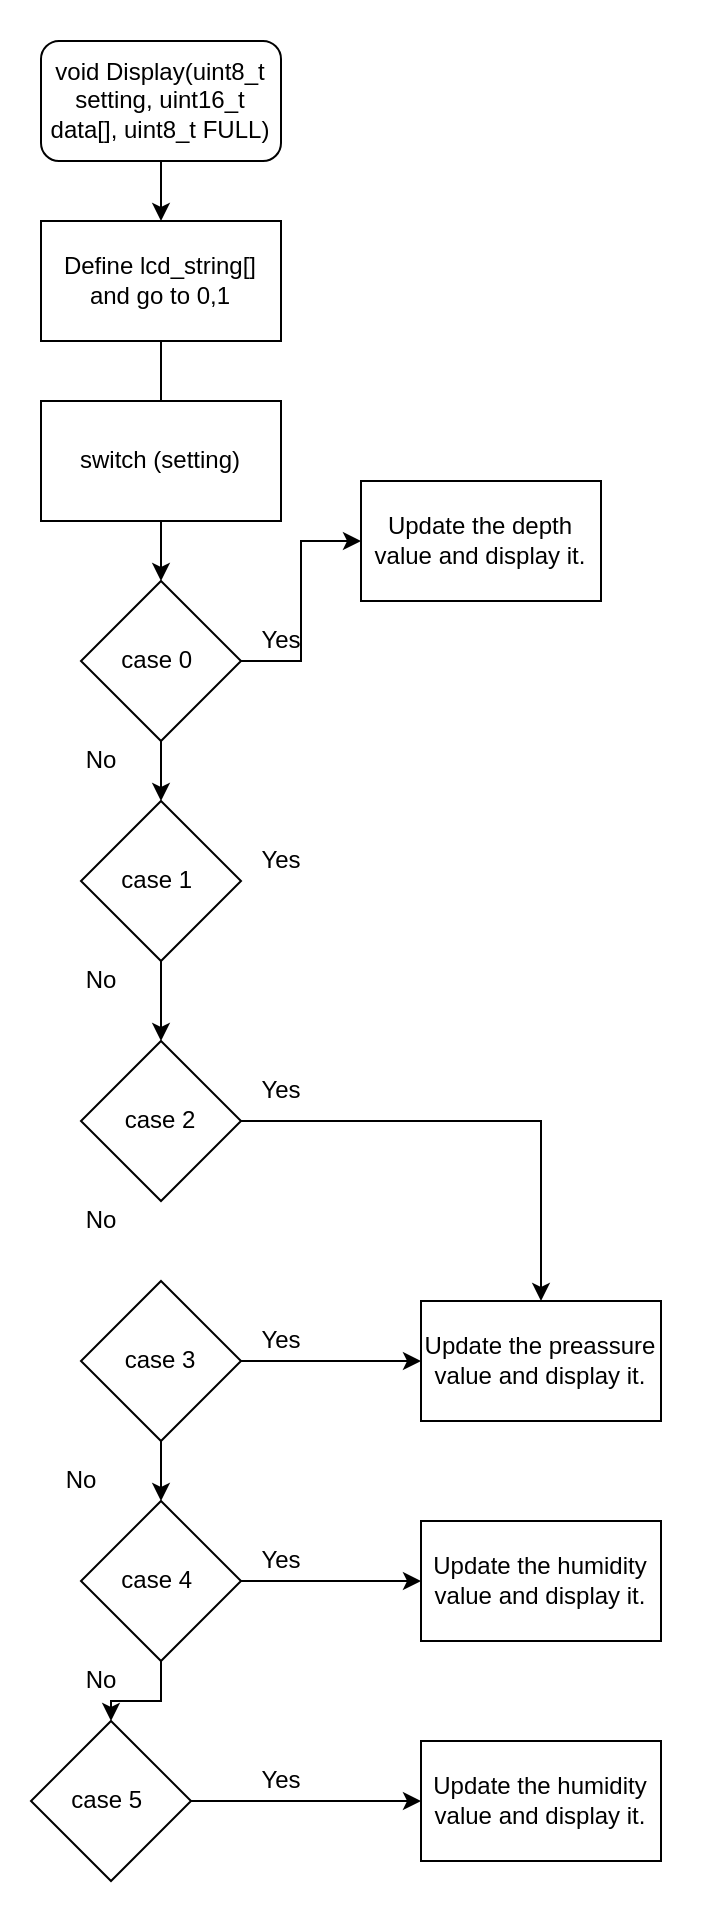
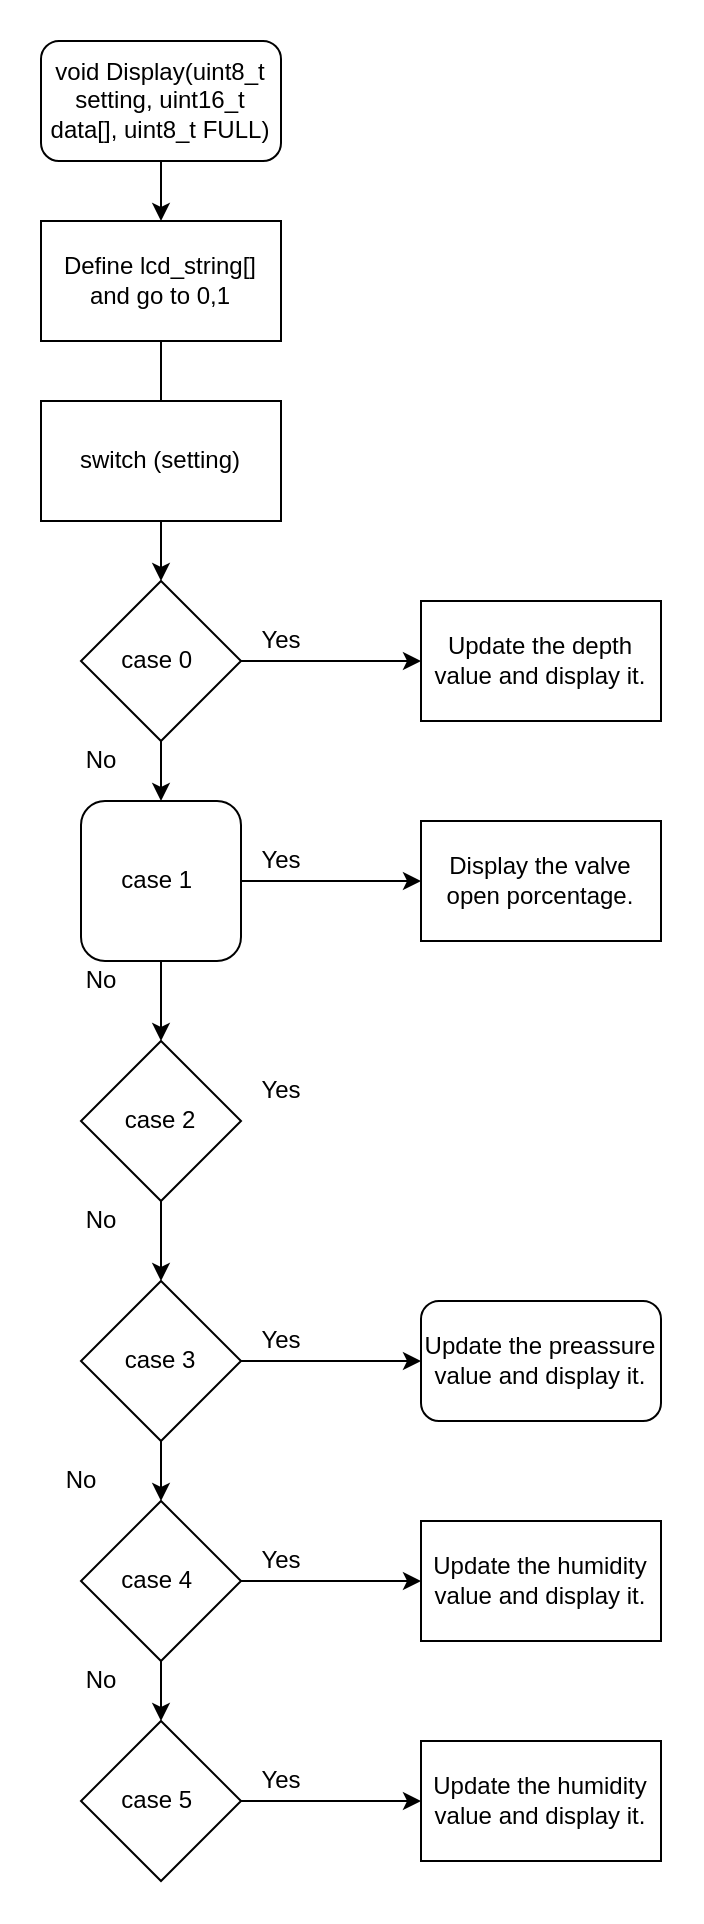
(481, 541) -> (541, 661)
(161, 881) -> (161, 881)
none -> (324, 881)
none -> (541, 881)
(474, 1121) -> (161, 1234)
(541, 1361) -> (541, 1361)
(111, 1801) -> (161, 1801)
